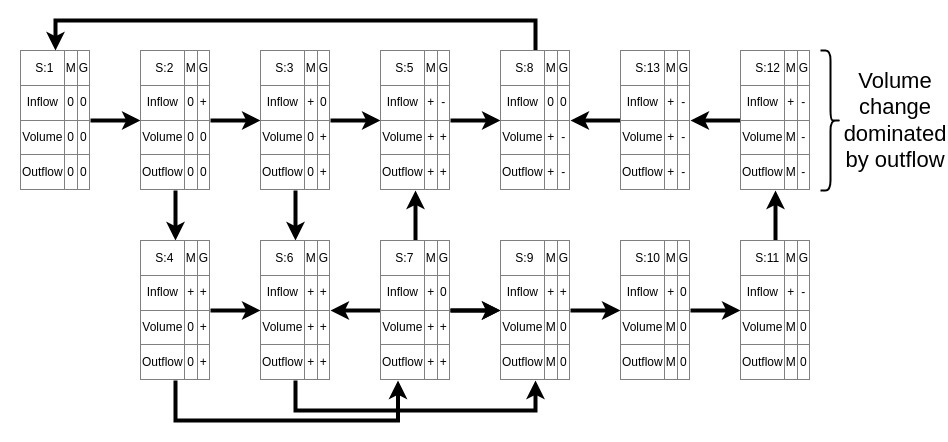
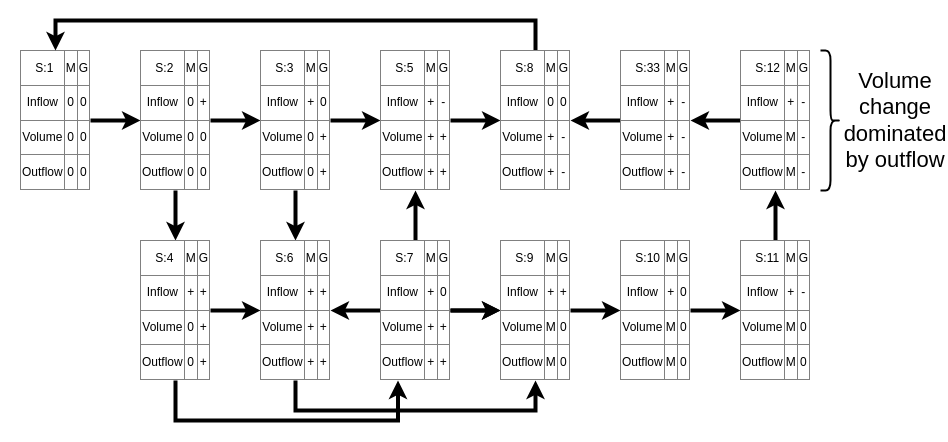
(646, 123) -> (646, 123)
